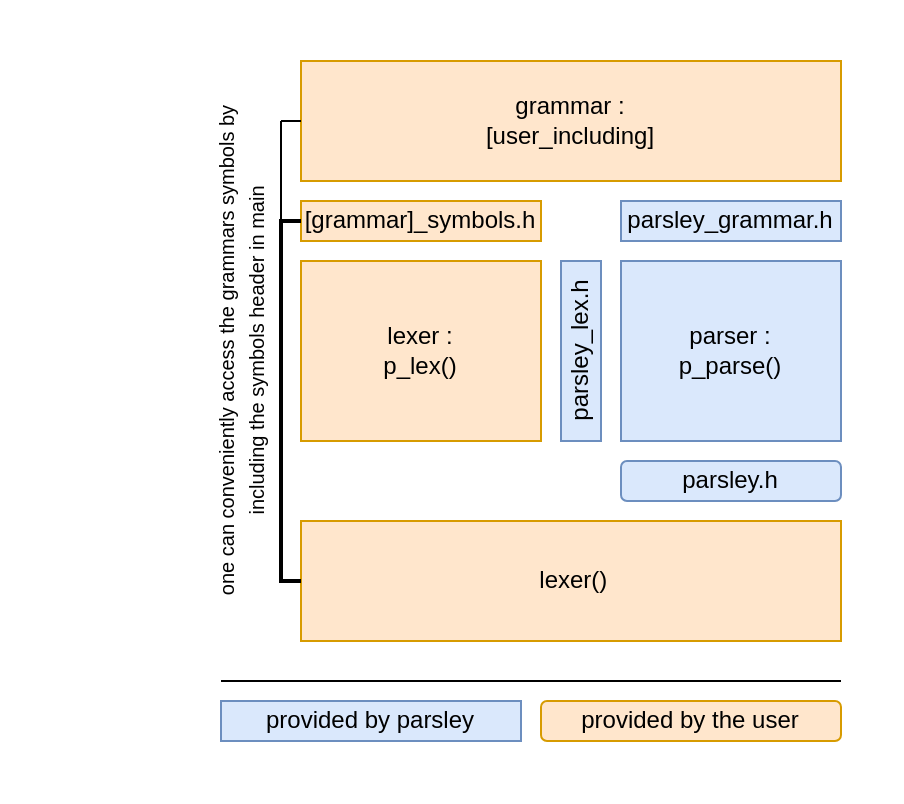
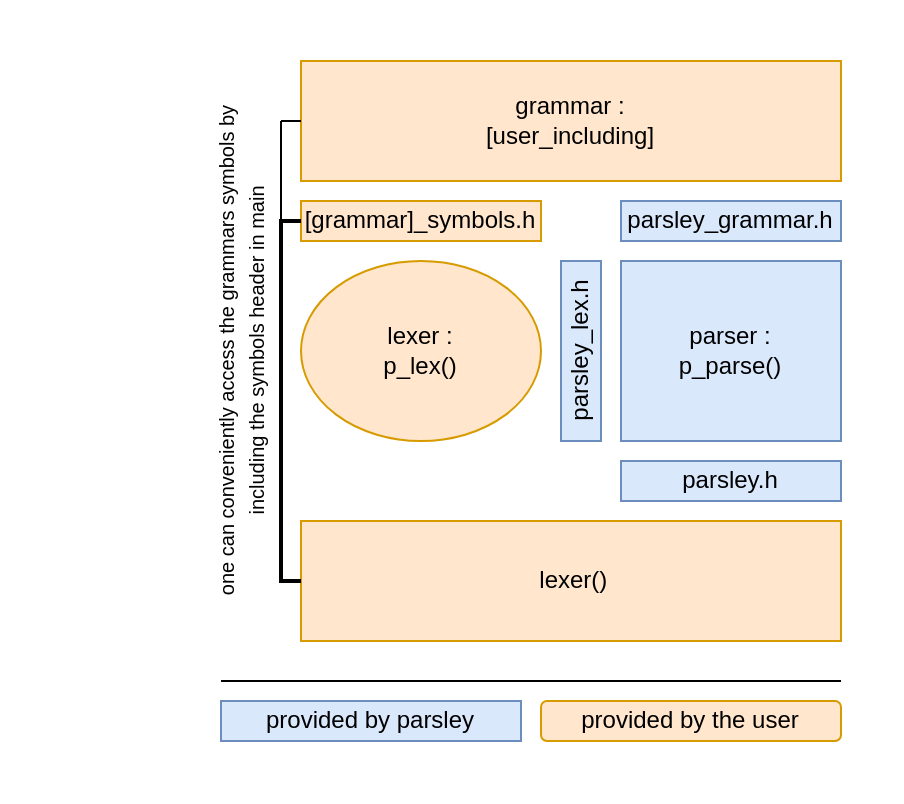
(421, 351) -> (421, 351)
(731, 481) -> (731, 481)
